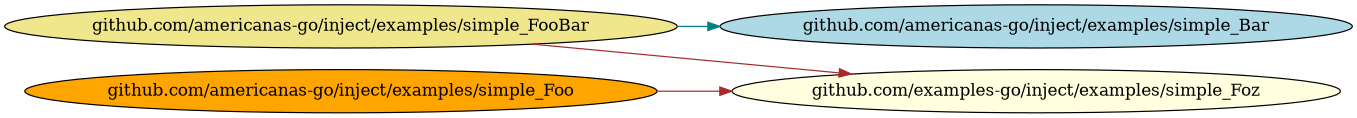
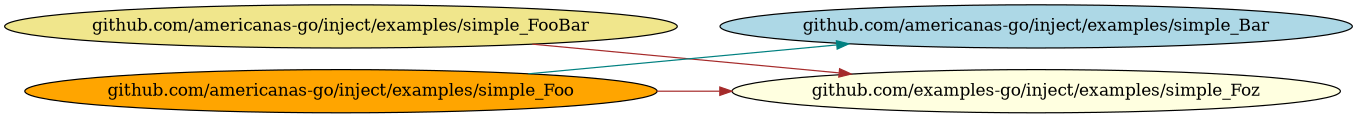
(693, 26) -> (644, 63)
